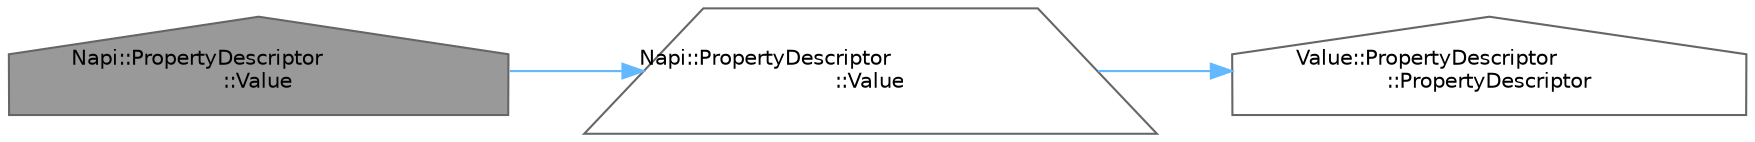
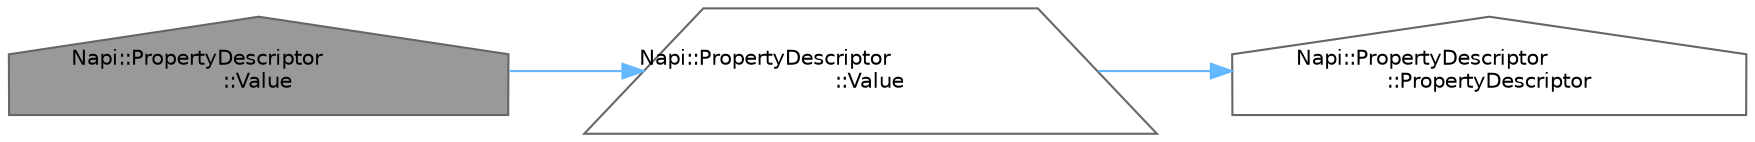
(1489, 71) -> (1489, 71)
